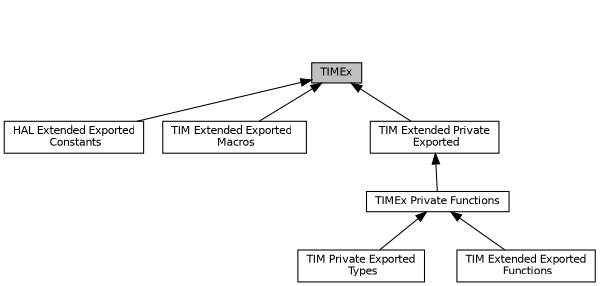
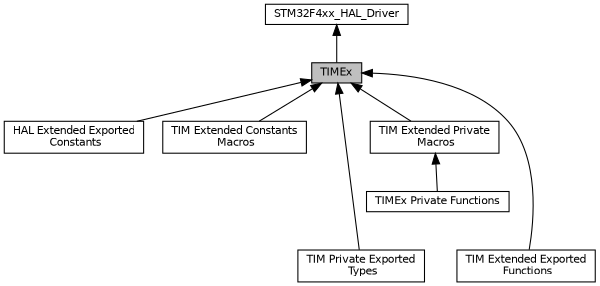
none -> (337, 14)
(235, 137) -> (235, 137)
(435, 137) -> (435, 137)
(399, 234) -> (349, 172)
(482, 234) -> (503, 117)
